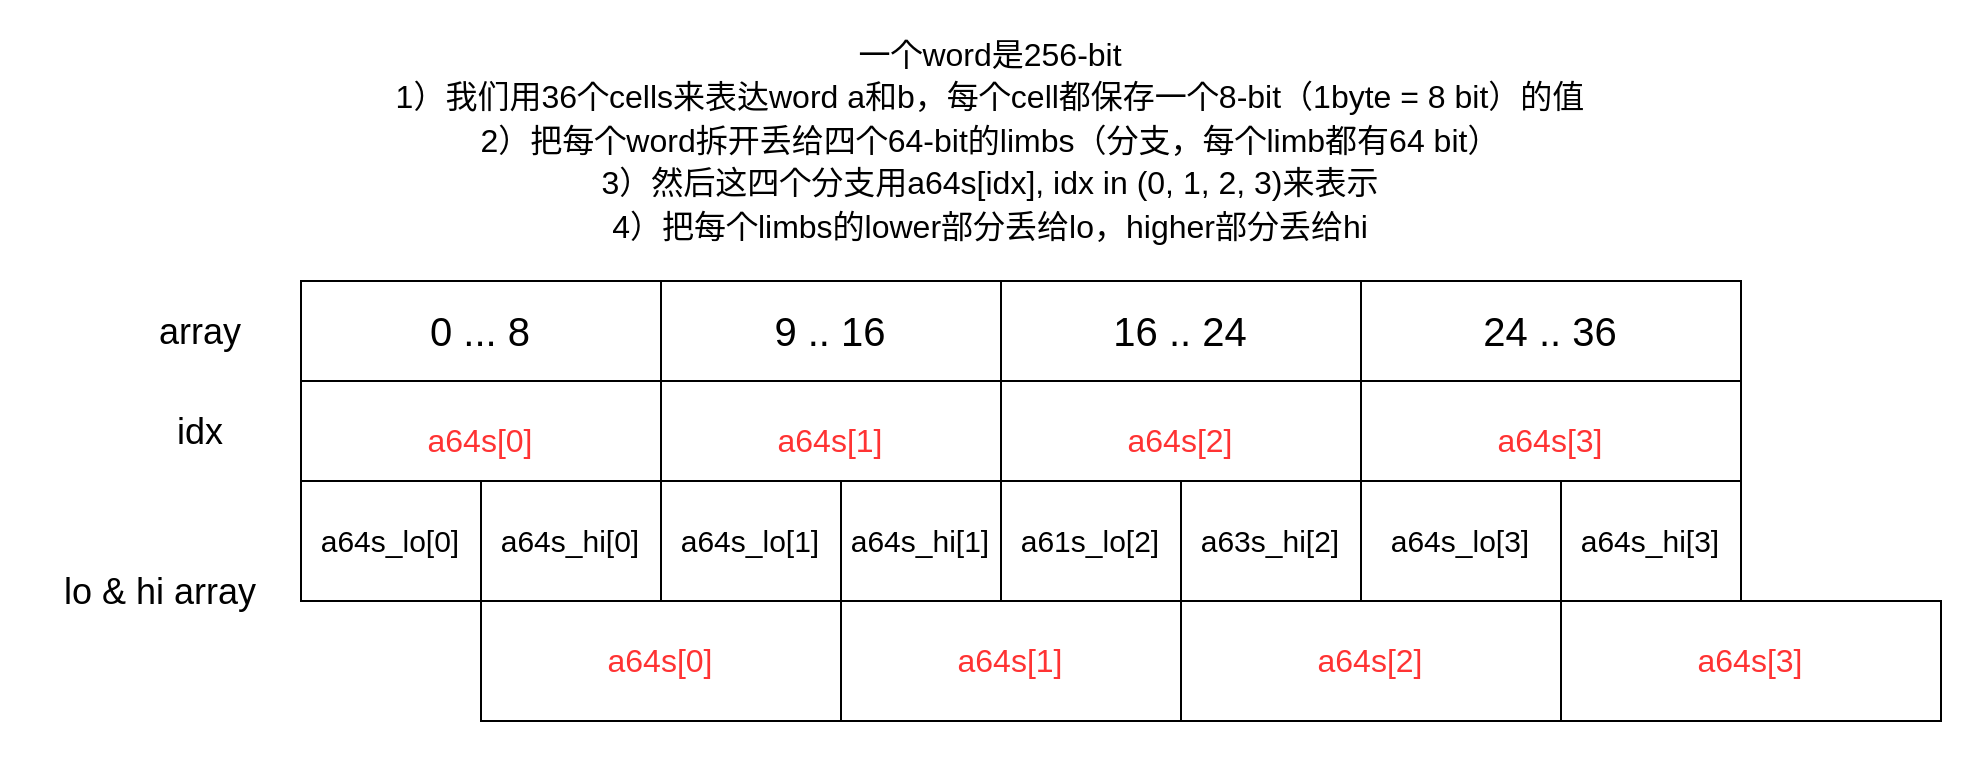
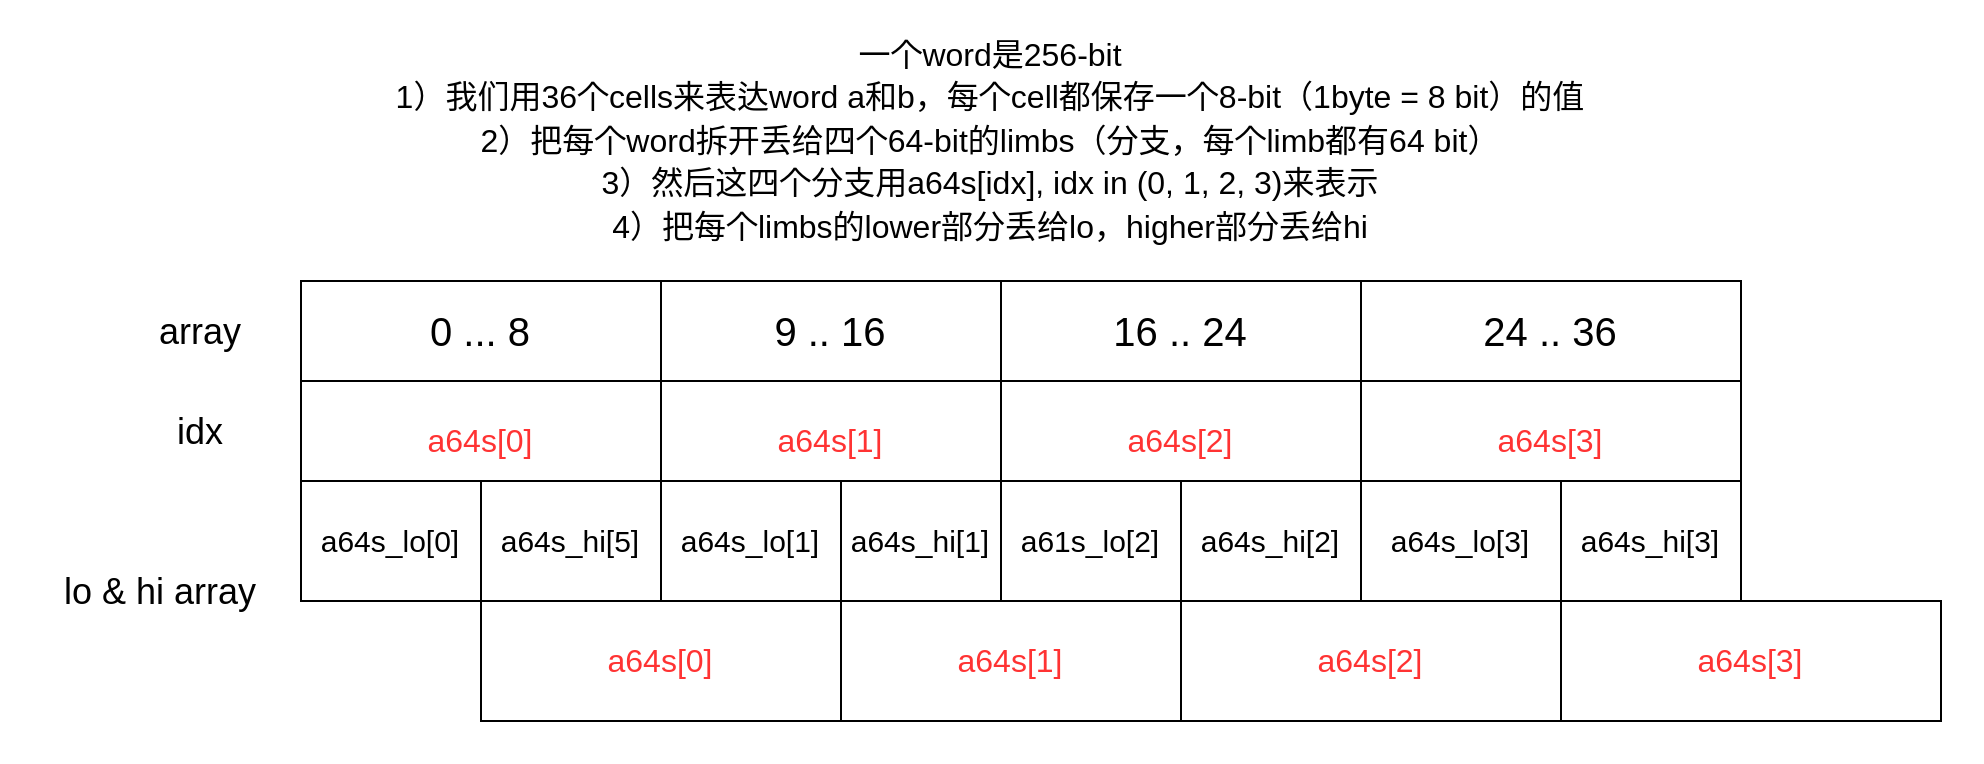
(571, 541) -> (571, 541)
(1271, 541) -> (1271, 541)
